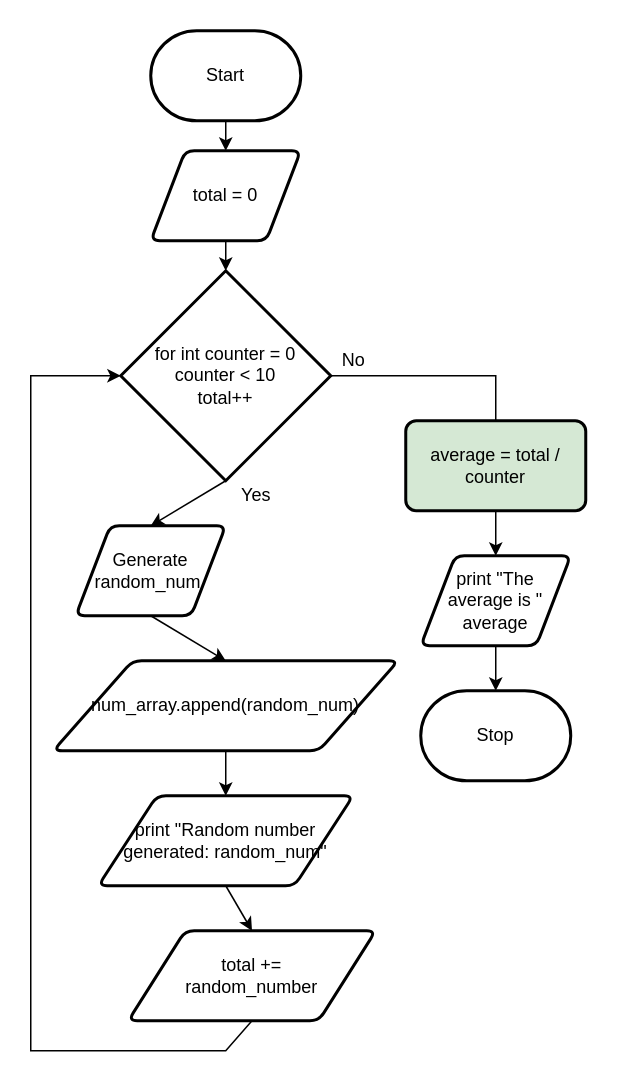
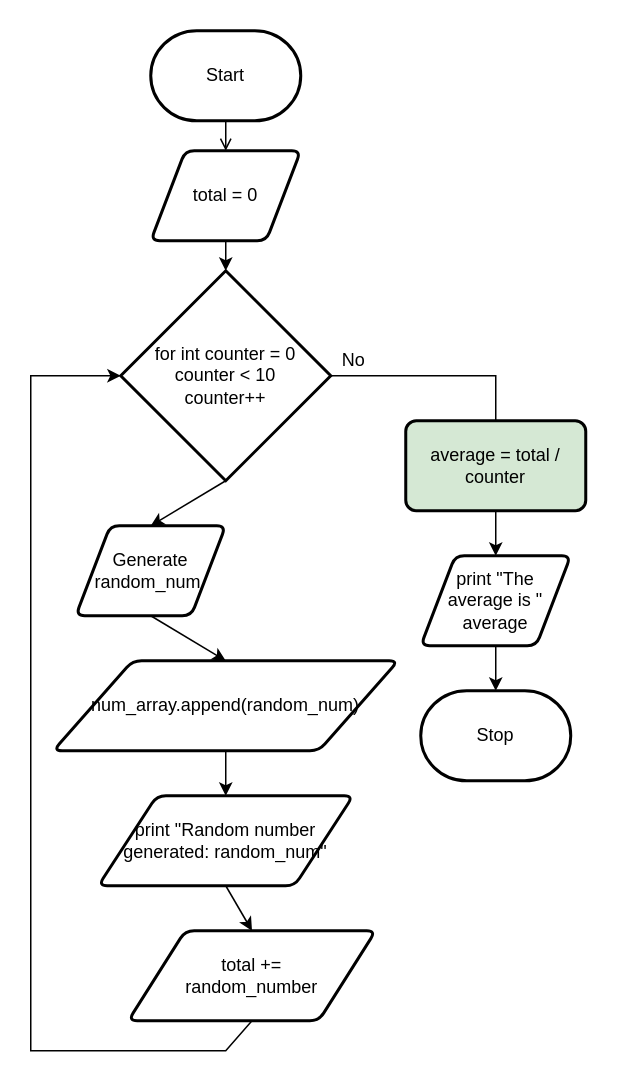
(226, 139) -> (226, 141)
(226, 376) -> (226, 376)
(256, 496) -> none
